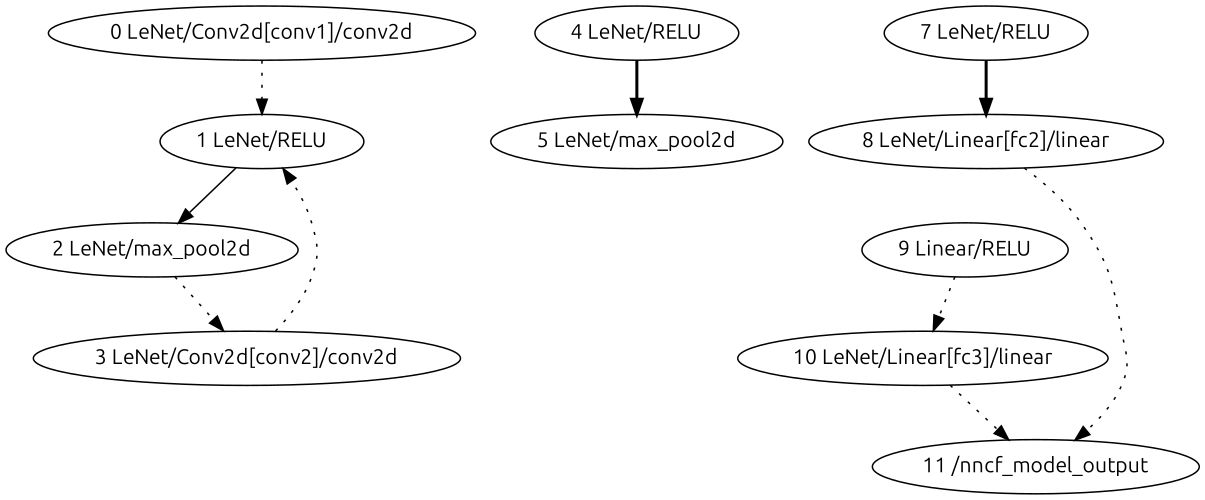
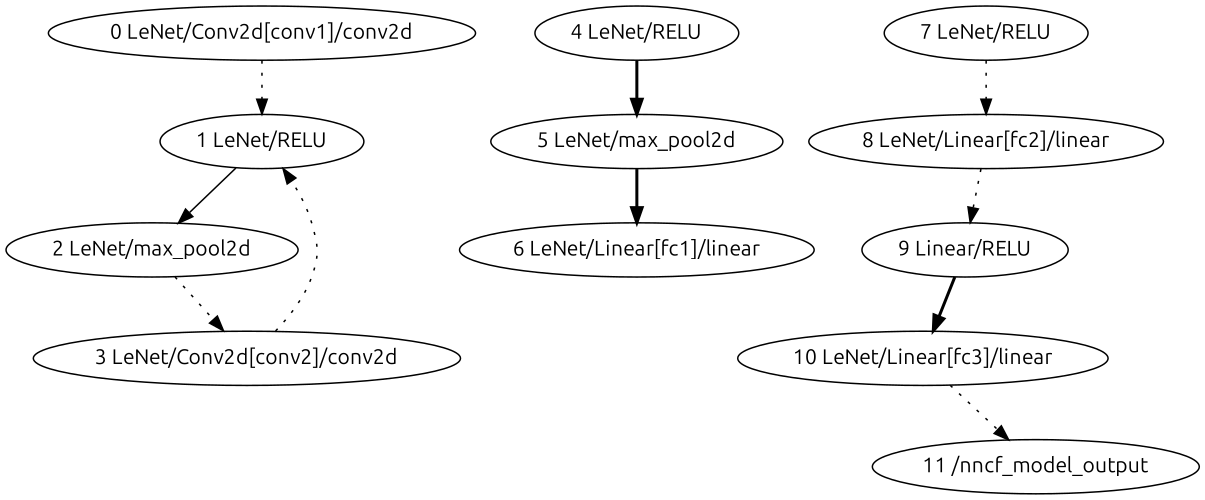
(986, 80) -> (986, 80)
none -> (637, 250)
(1114, 290) -> (977, 188)
(947, 297) -> (947, 297)
